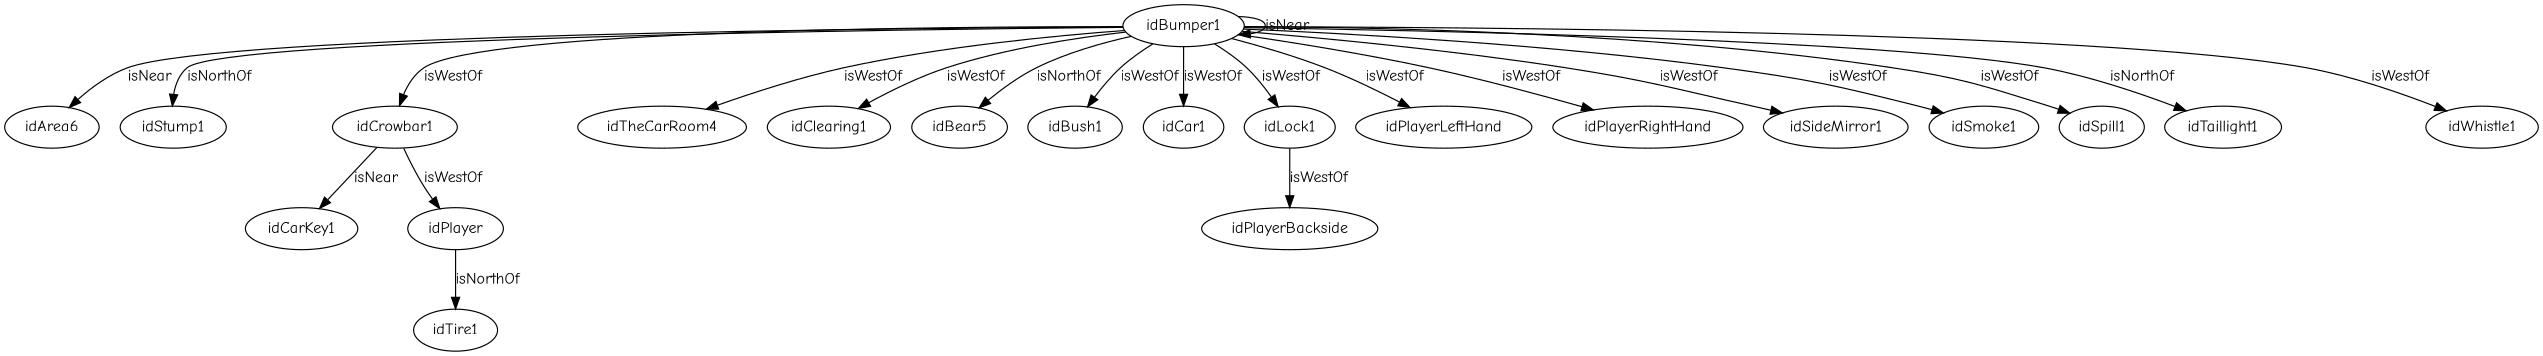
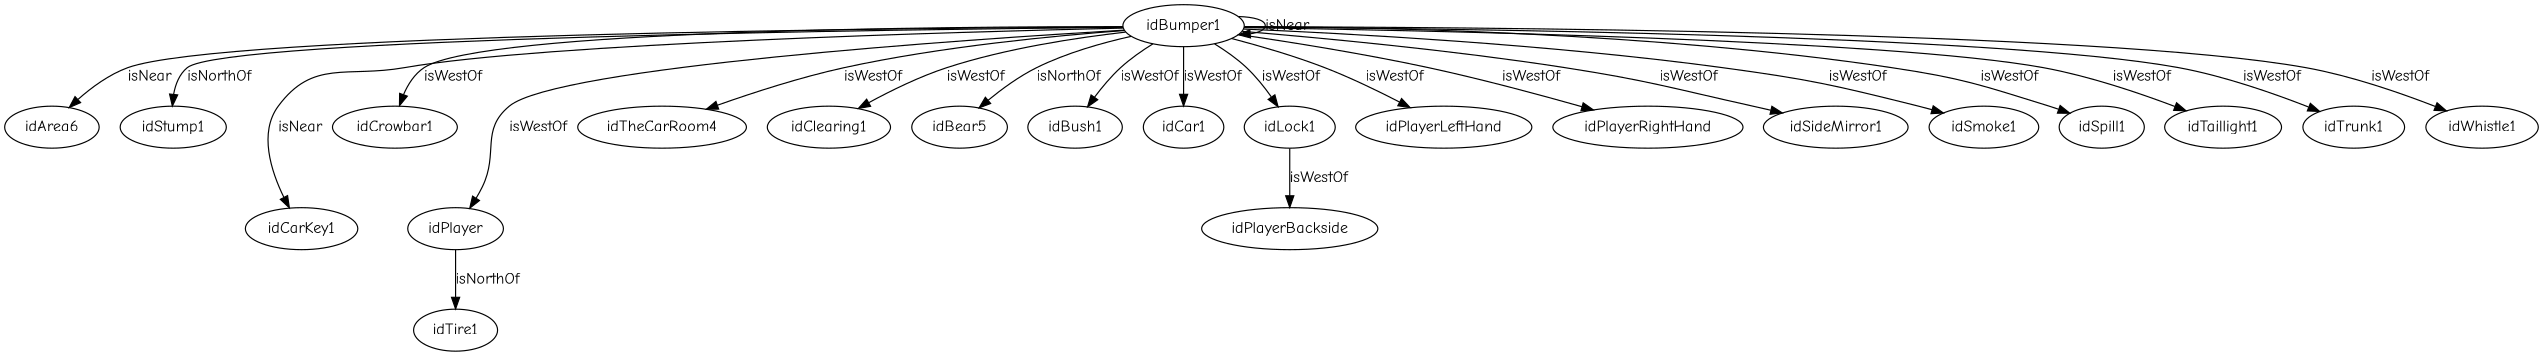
(2142, 76) -> (2142, 76)
none -> (2354, 127)
(352, 174) -> (647, 46)
(417, 174) -> (764, 58)
